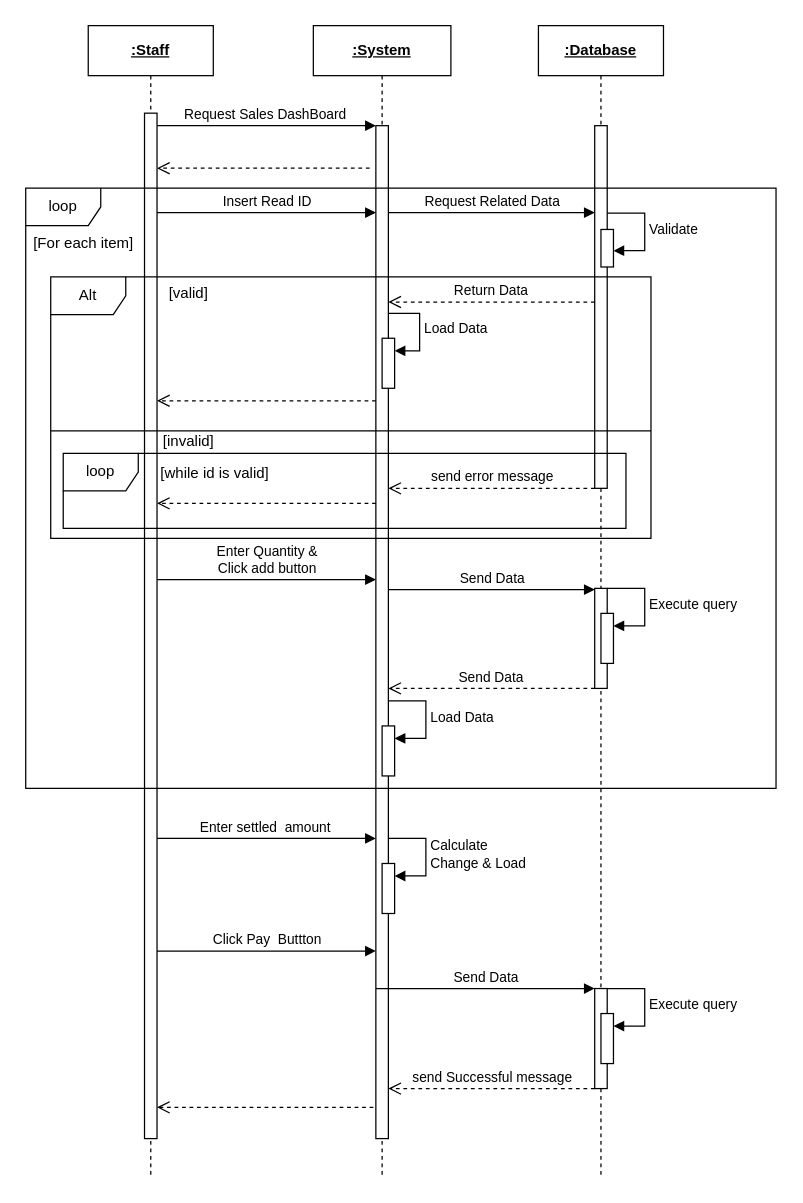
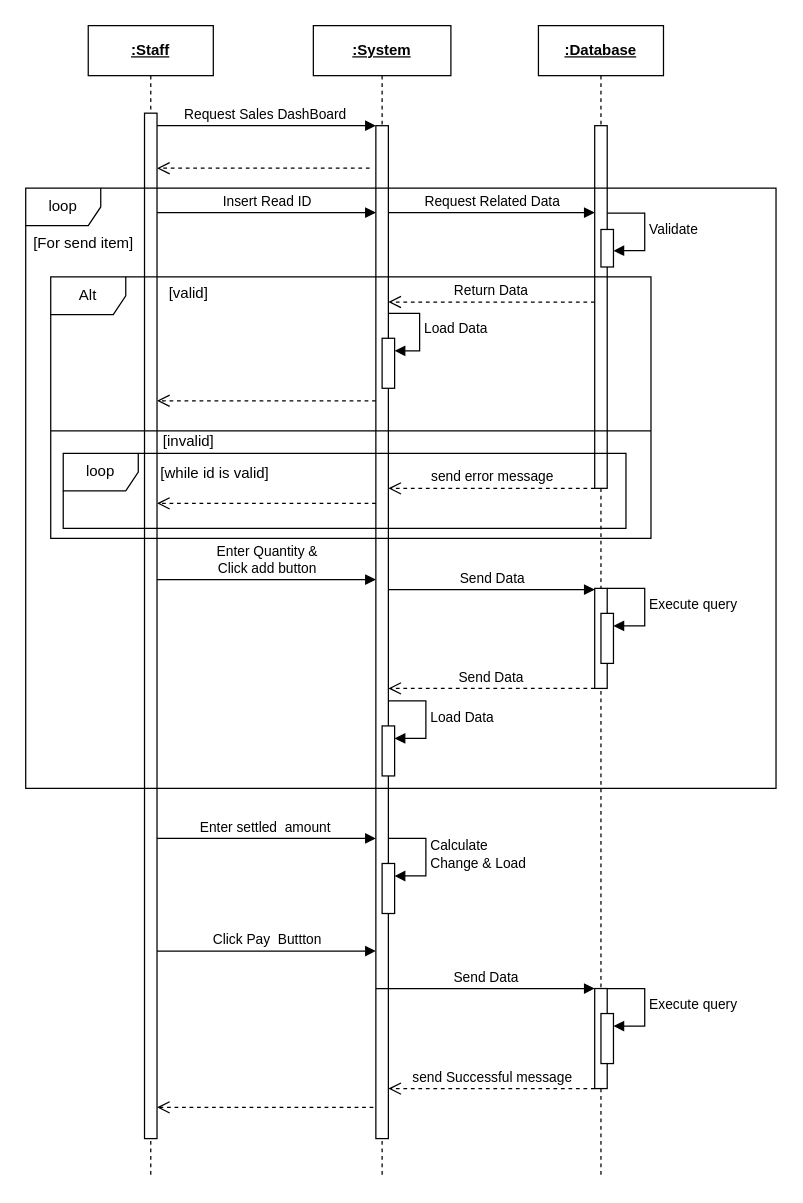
(84, 243) -> (84, 243)
